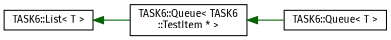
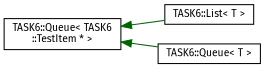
(117, 20) -> (148, 23)
